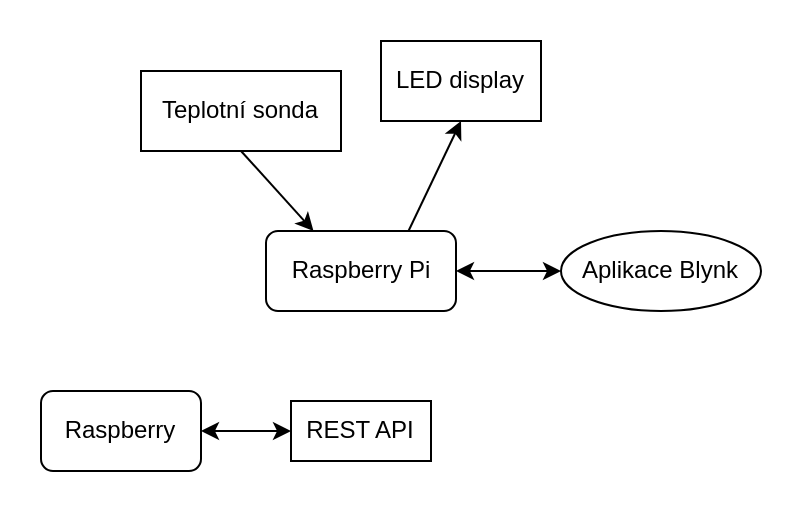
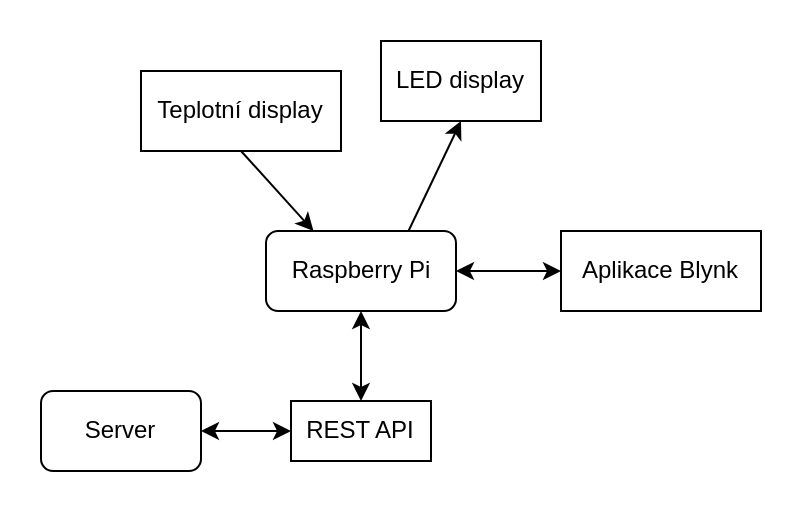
(241, 111) -> (241, 111)
(661, 271) -> (661, 271)
none -> (361, 356)
(121, 431) -> (121, 431)
